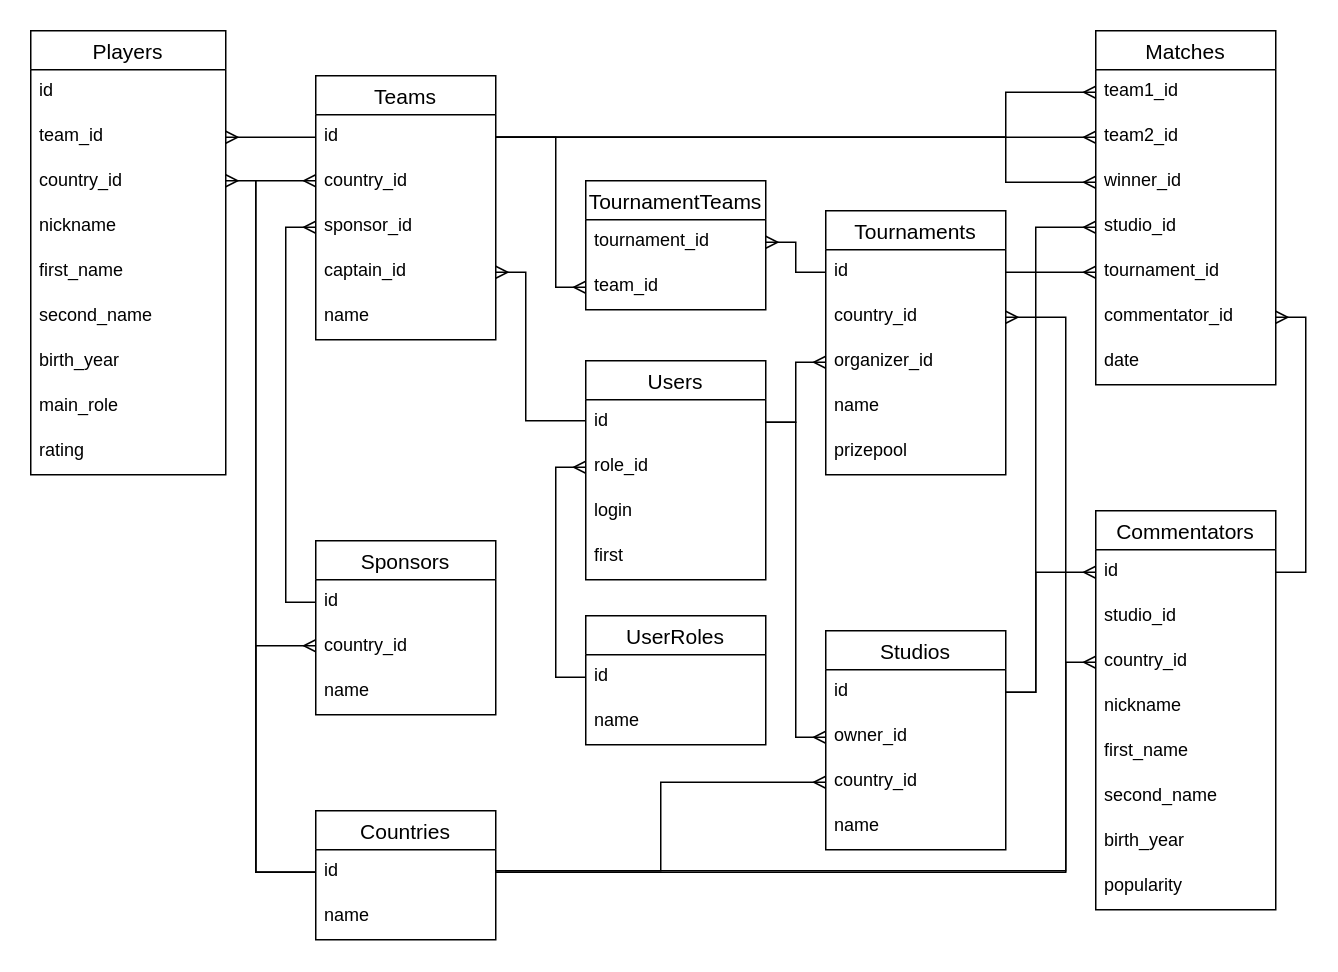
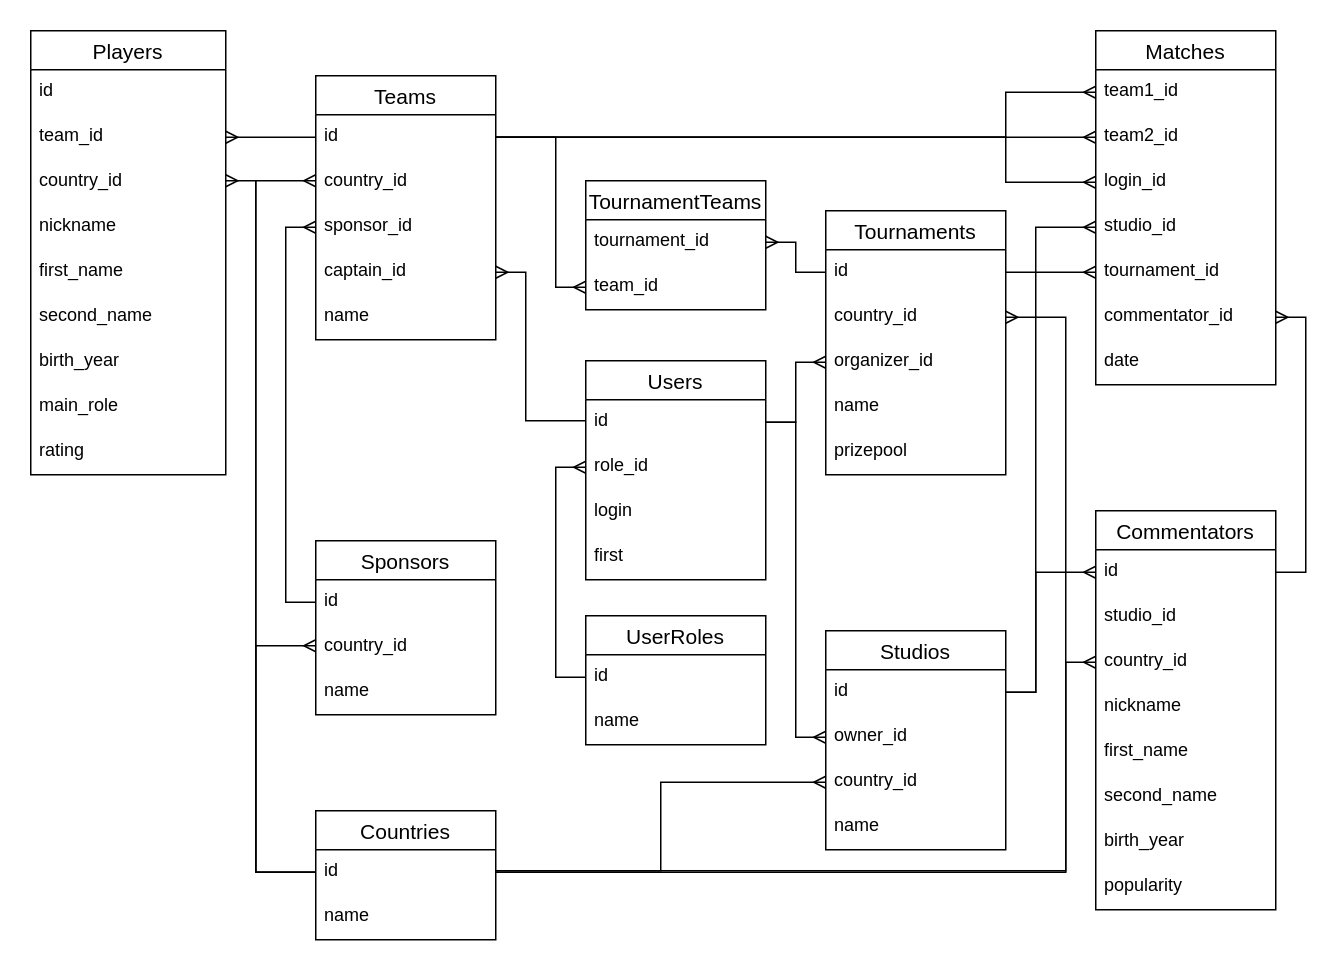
(1145, 180) -> (1137, 180)
